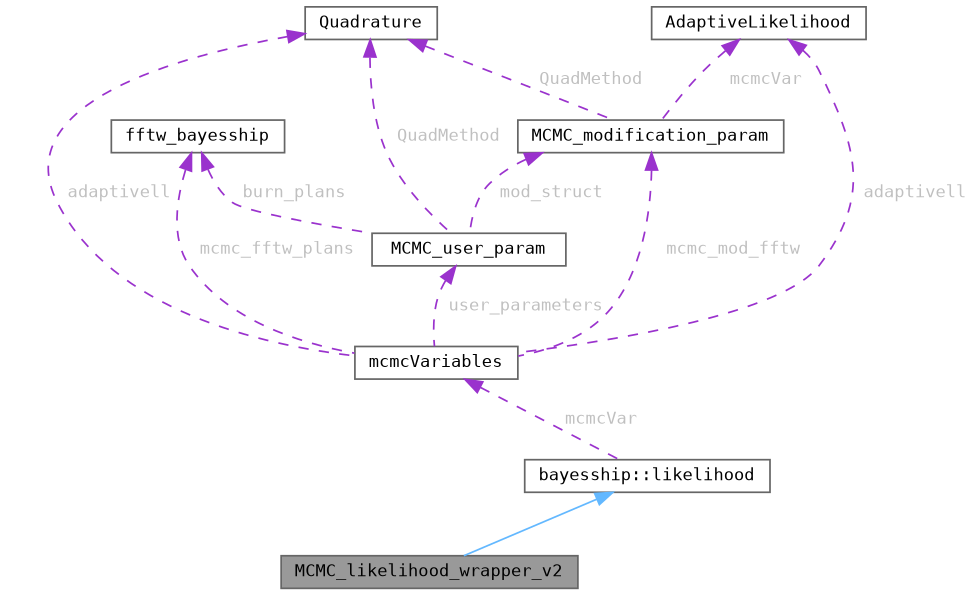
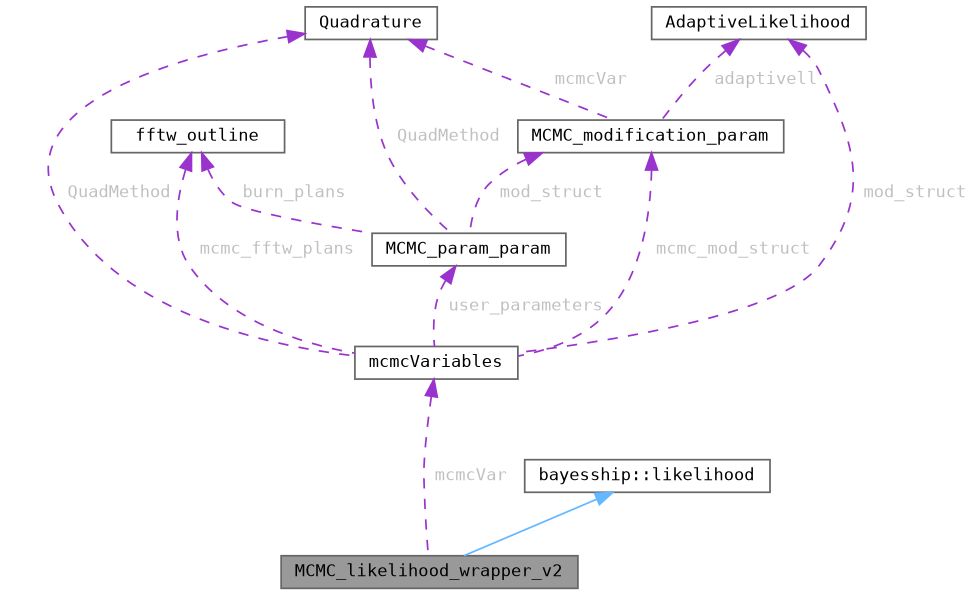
(586, 80) -> (586, 80)
(761, 80) -> (761, 80)
(198, 136) -> (198, 136)
(115, 193) -> (115, 193)
(911, 193) -> (911, 193)
(469, 250) -> (469, 250)
(729, 250) -> (729, 250)
(549, 423) -> (424, 476)
